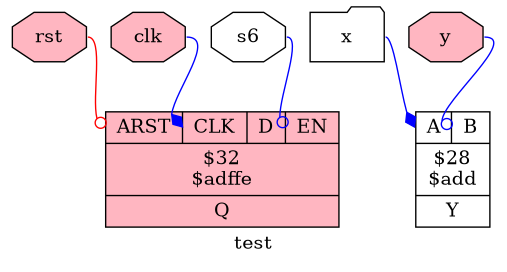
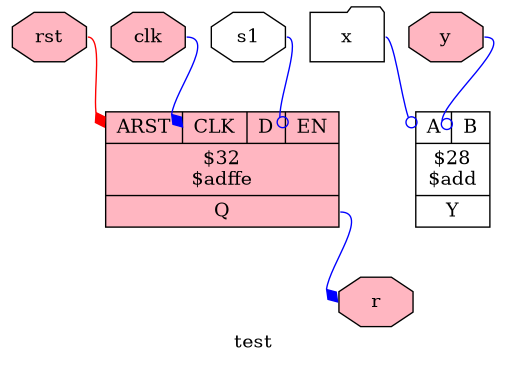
(248, 37) -> (248, 37)
(398, 74) -> (399, 76)
(96, 76) -> (96, 73)
none -> (376, 302)
